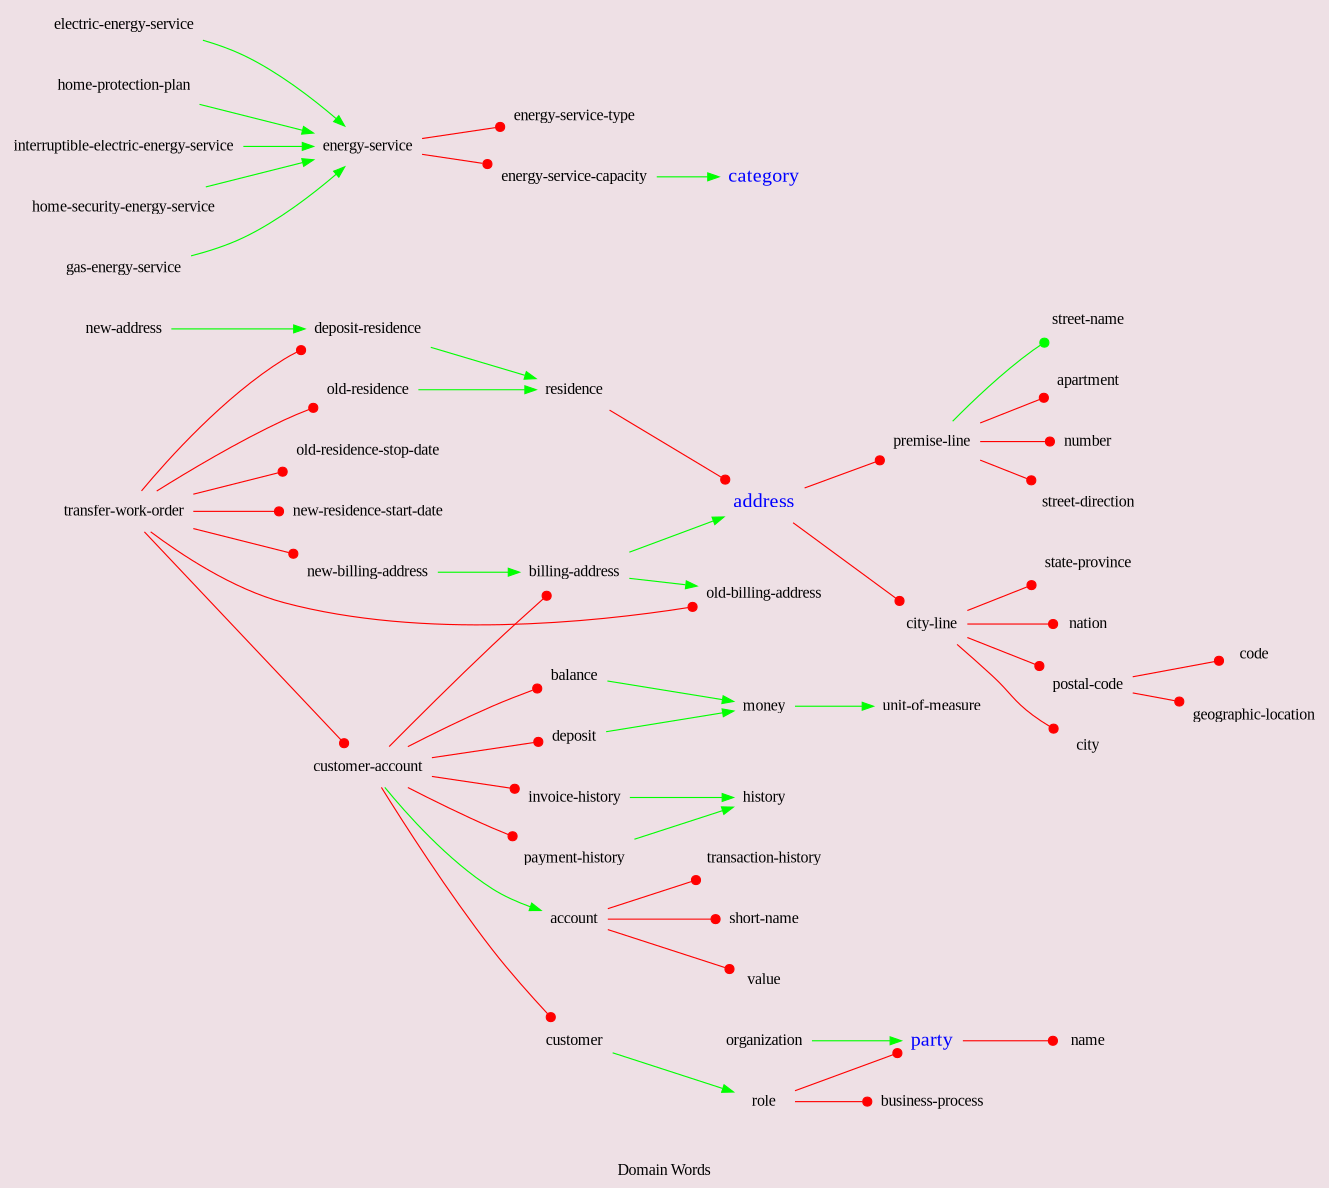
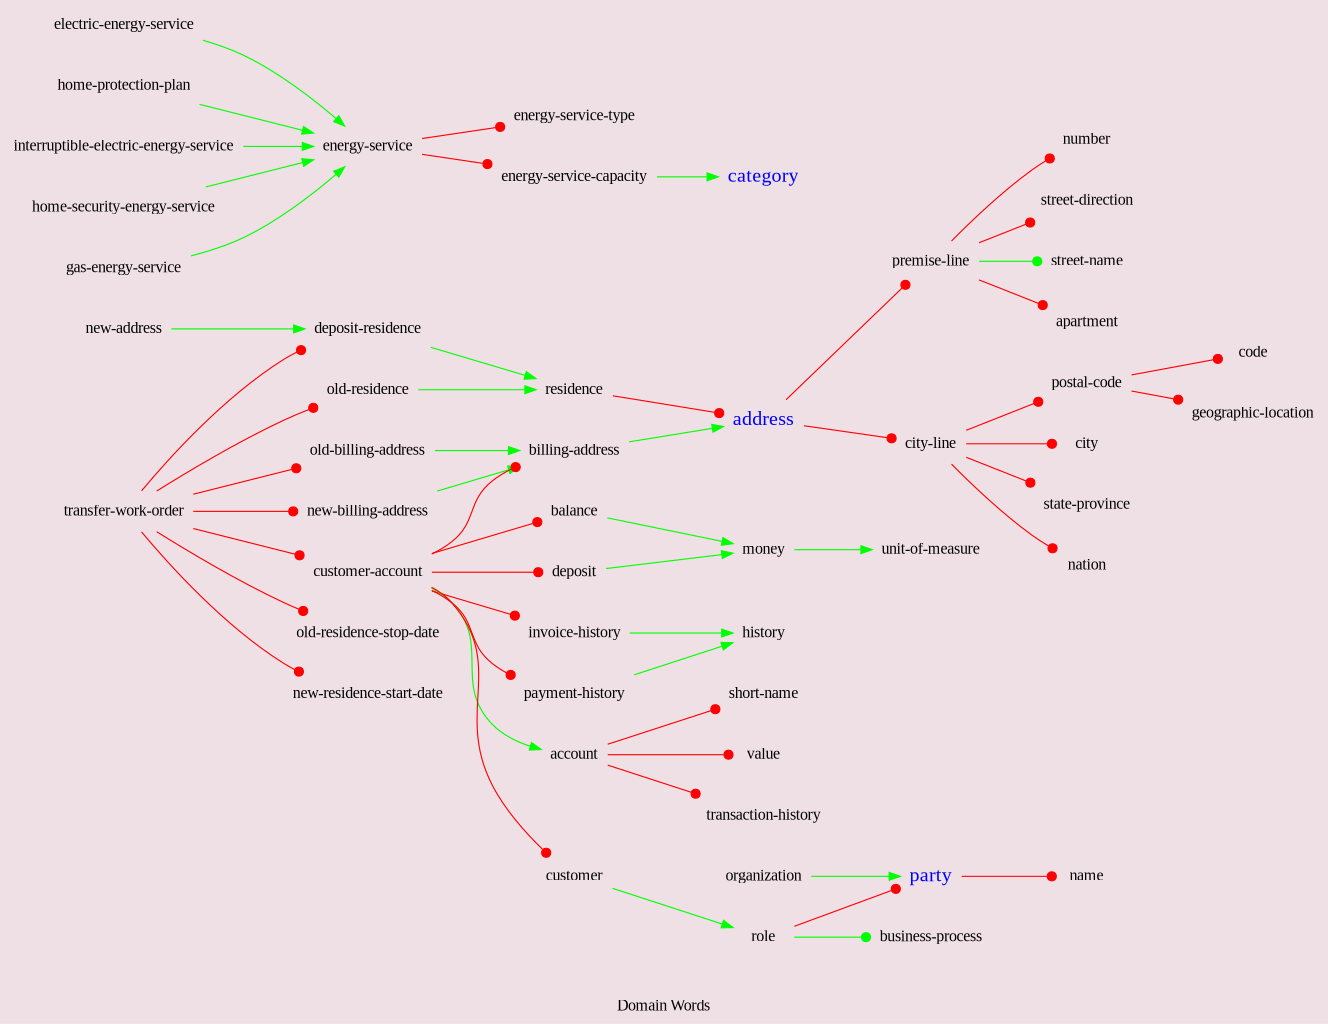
(657, 582) -> (472, 451)
(829, 1102) -> (828, 937)
